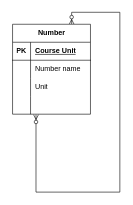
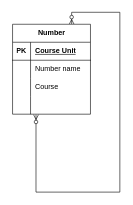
(42, 87) -> (47, 87)
